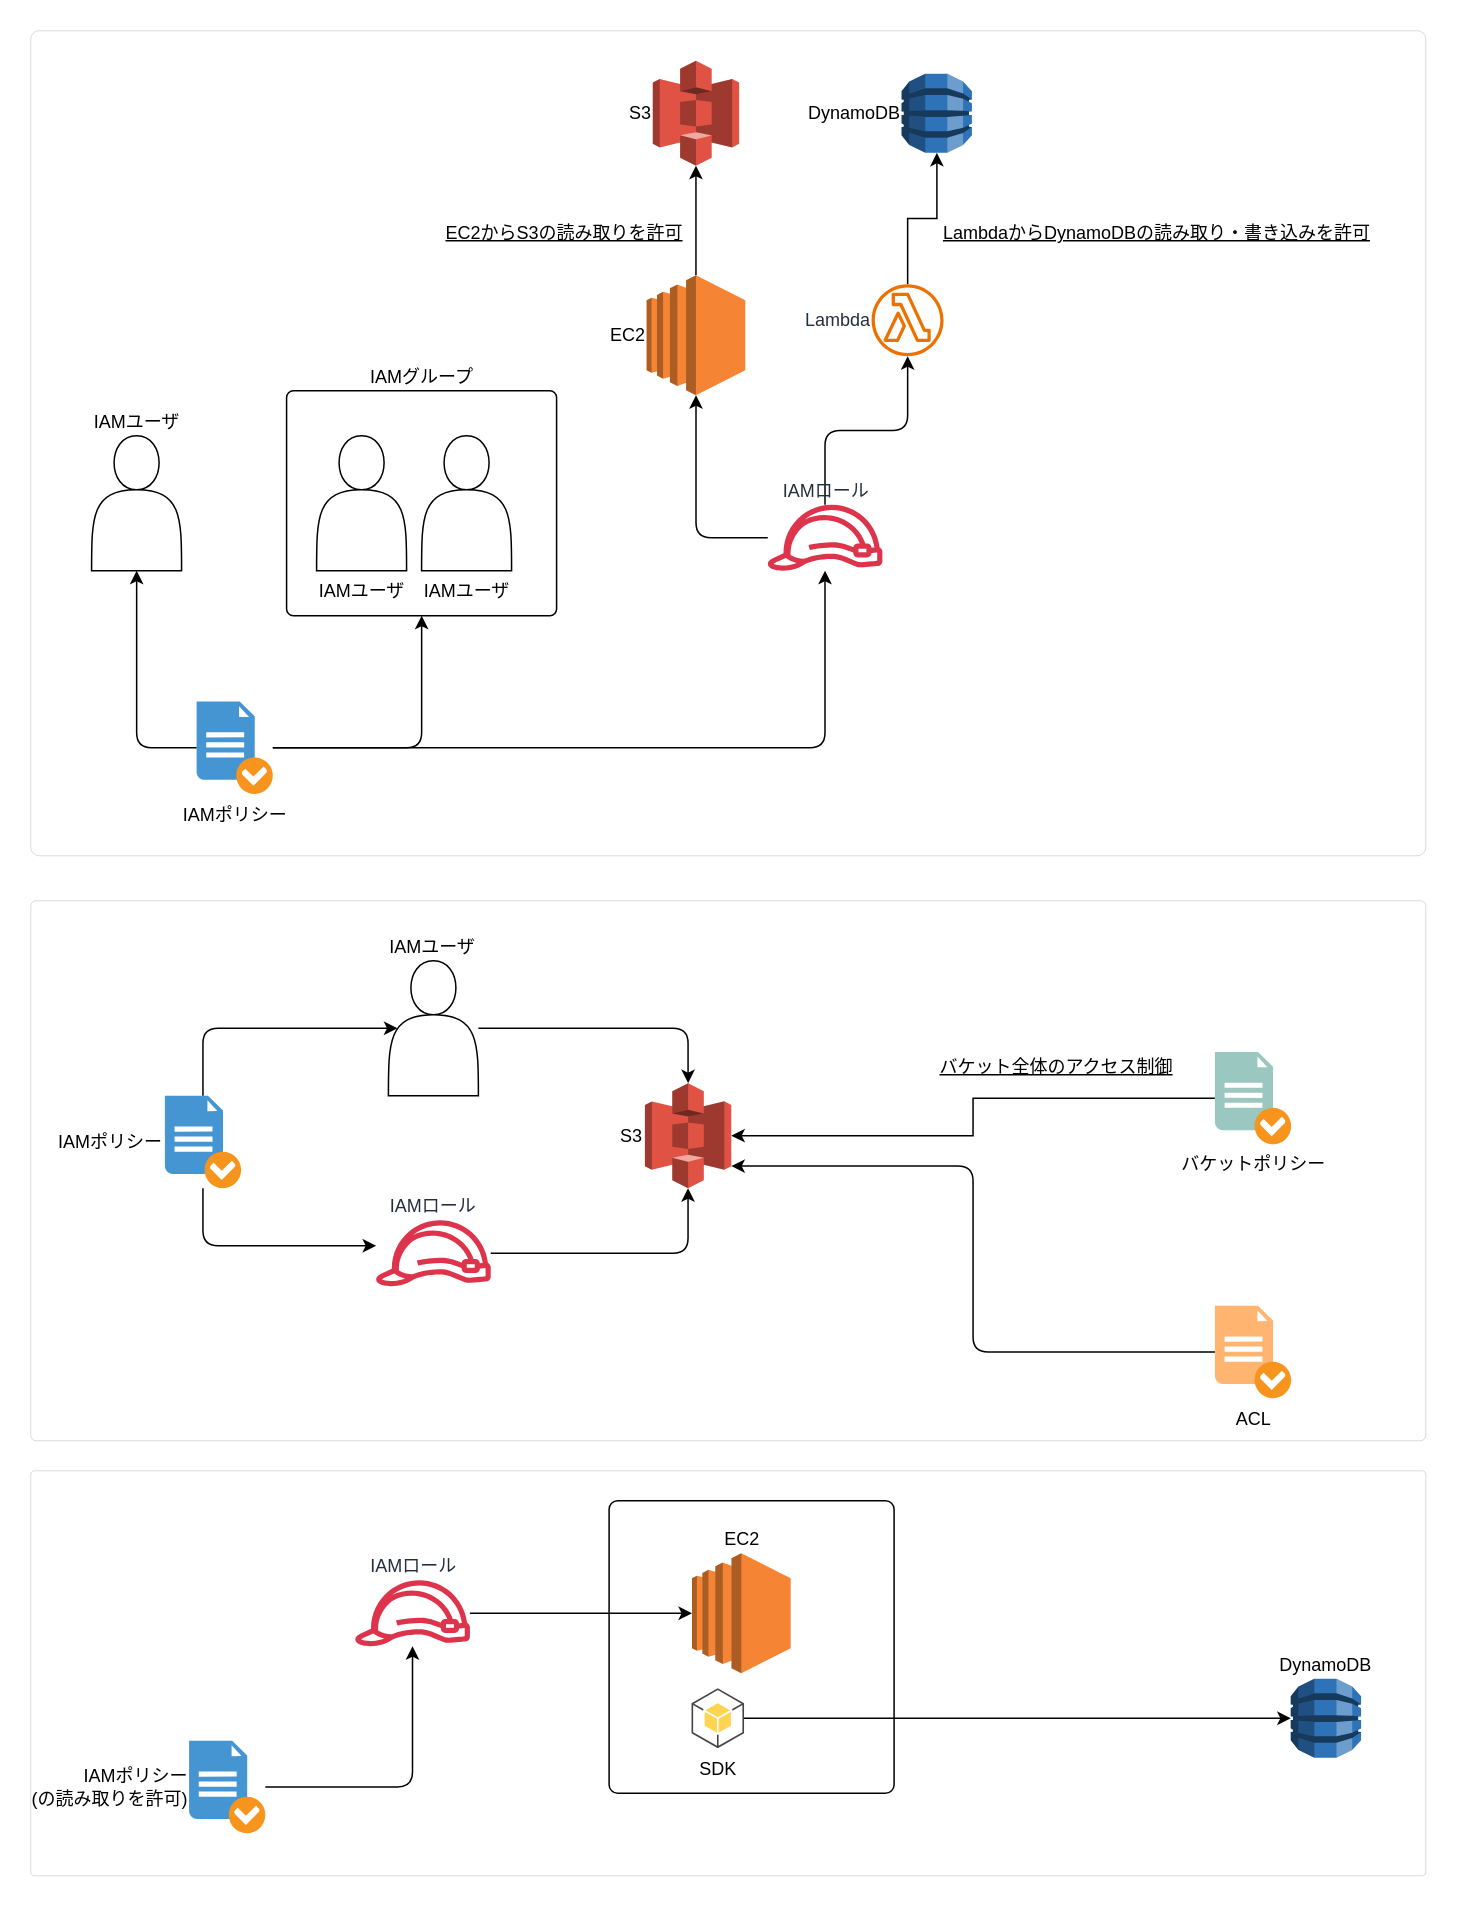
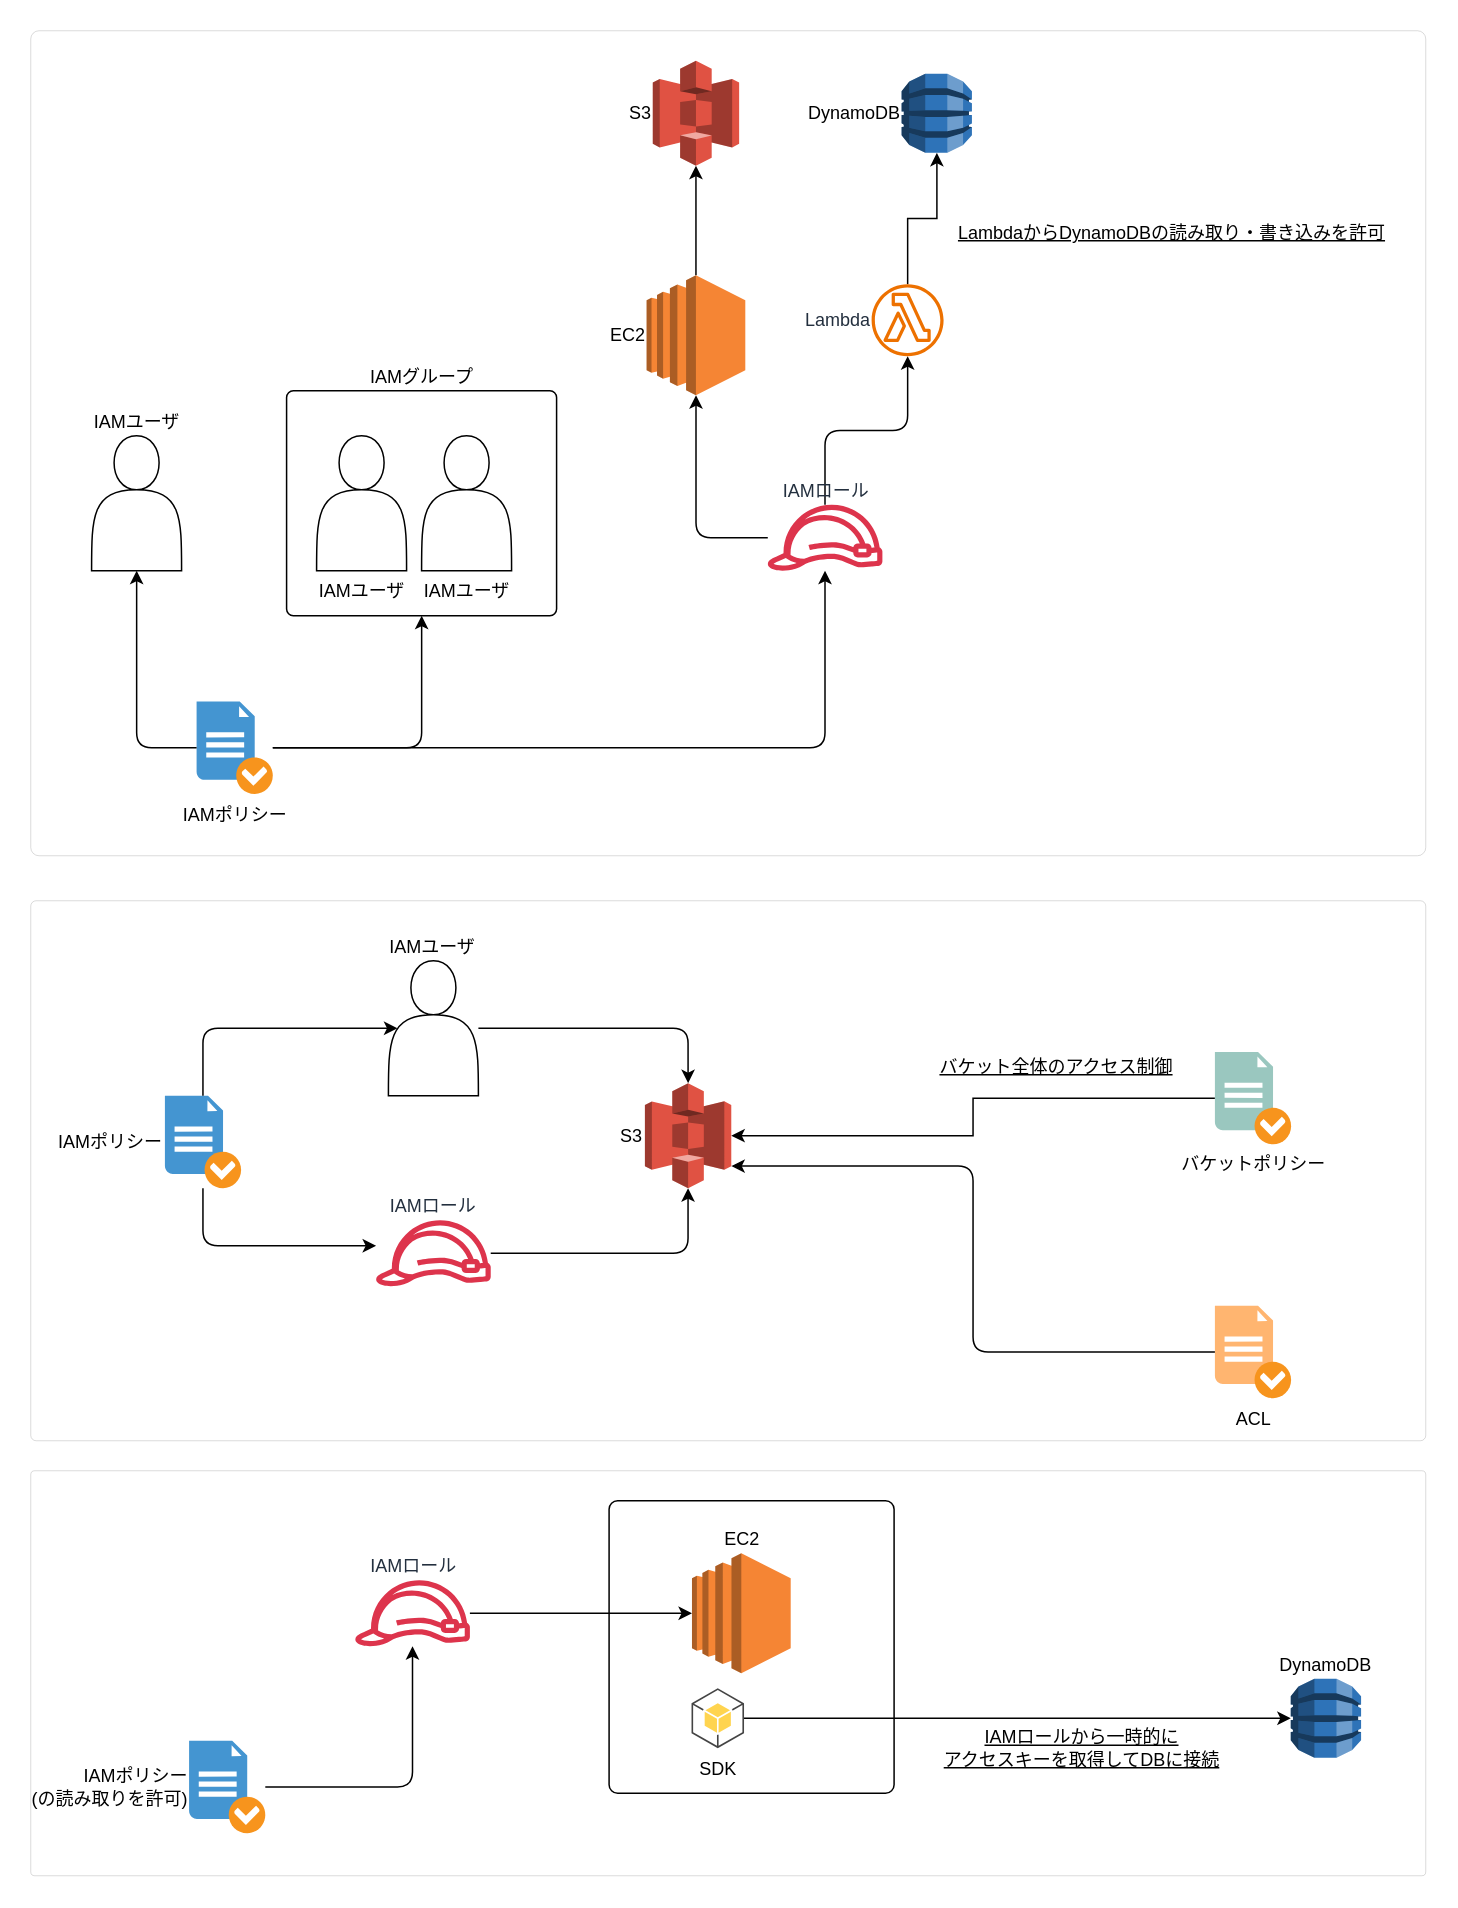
(564, 233) -> none
(1157, 233) -> (1172, 233)
none -> (1082, 1748)
